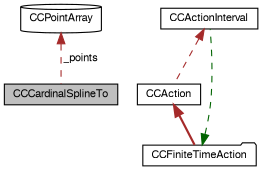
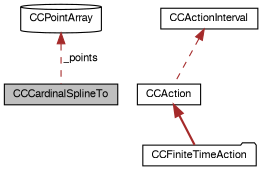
(212, 82) -> none
